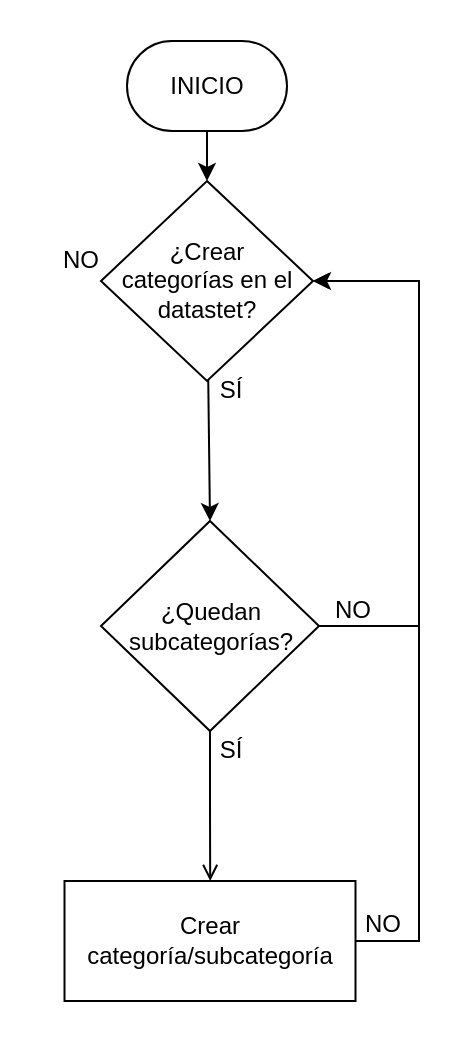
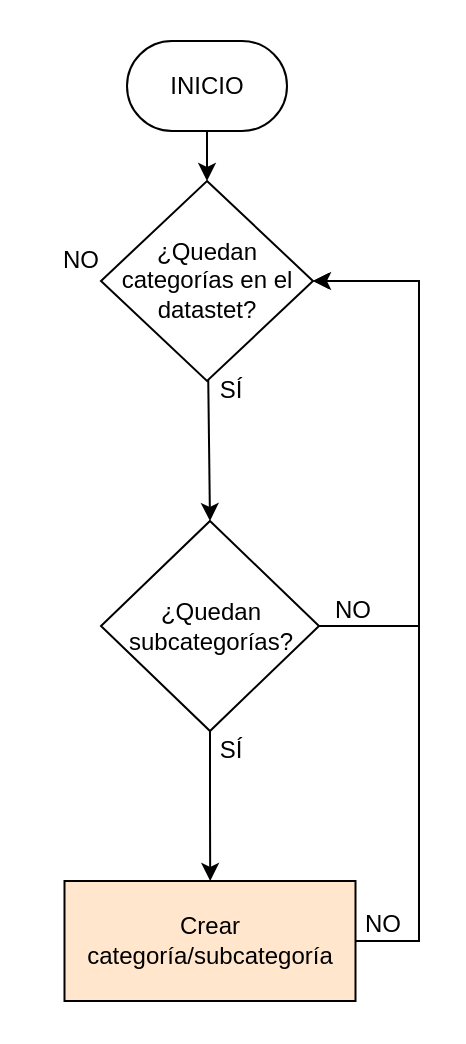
(208, 281) -> (208, 281)
(210, 869) -> (210, 866)
(210, 941) -> (210, 941)
